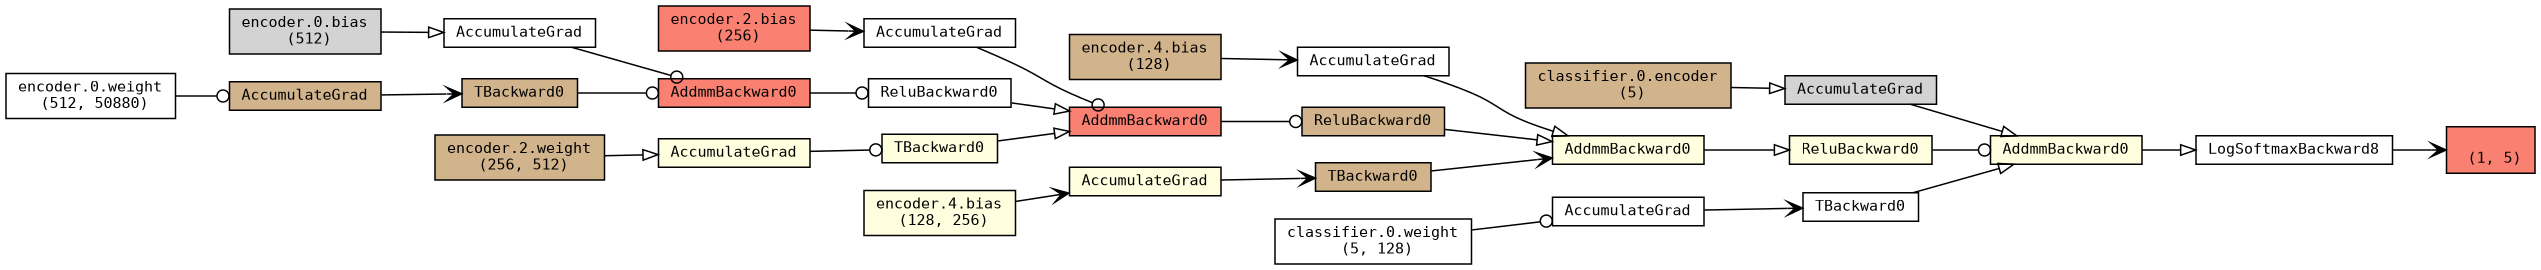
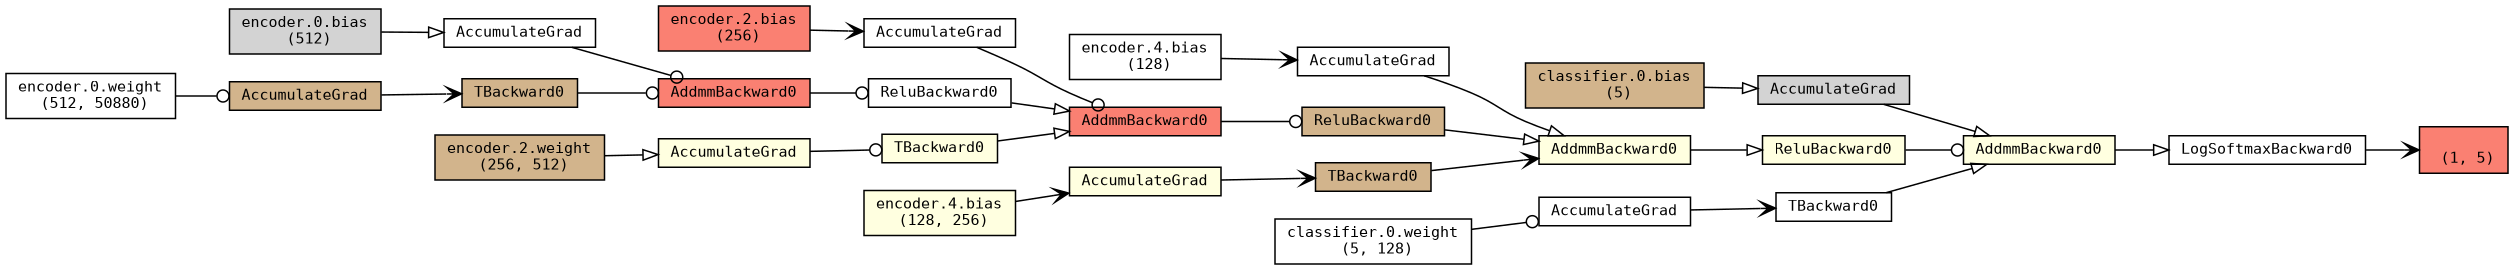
(1145, 57) -> (1145, 57)
(1628, 86) -> (1615, 86)
(2294, 150) -> (2267, 150)
